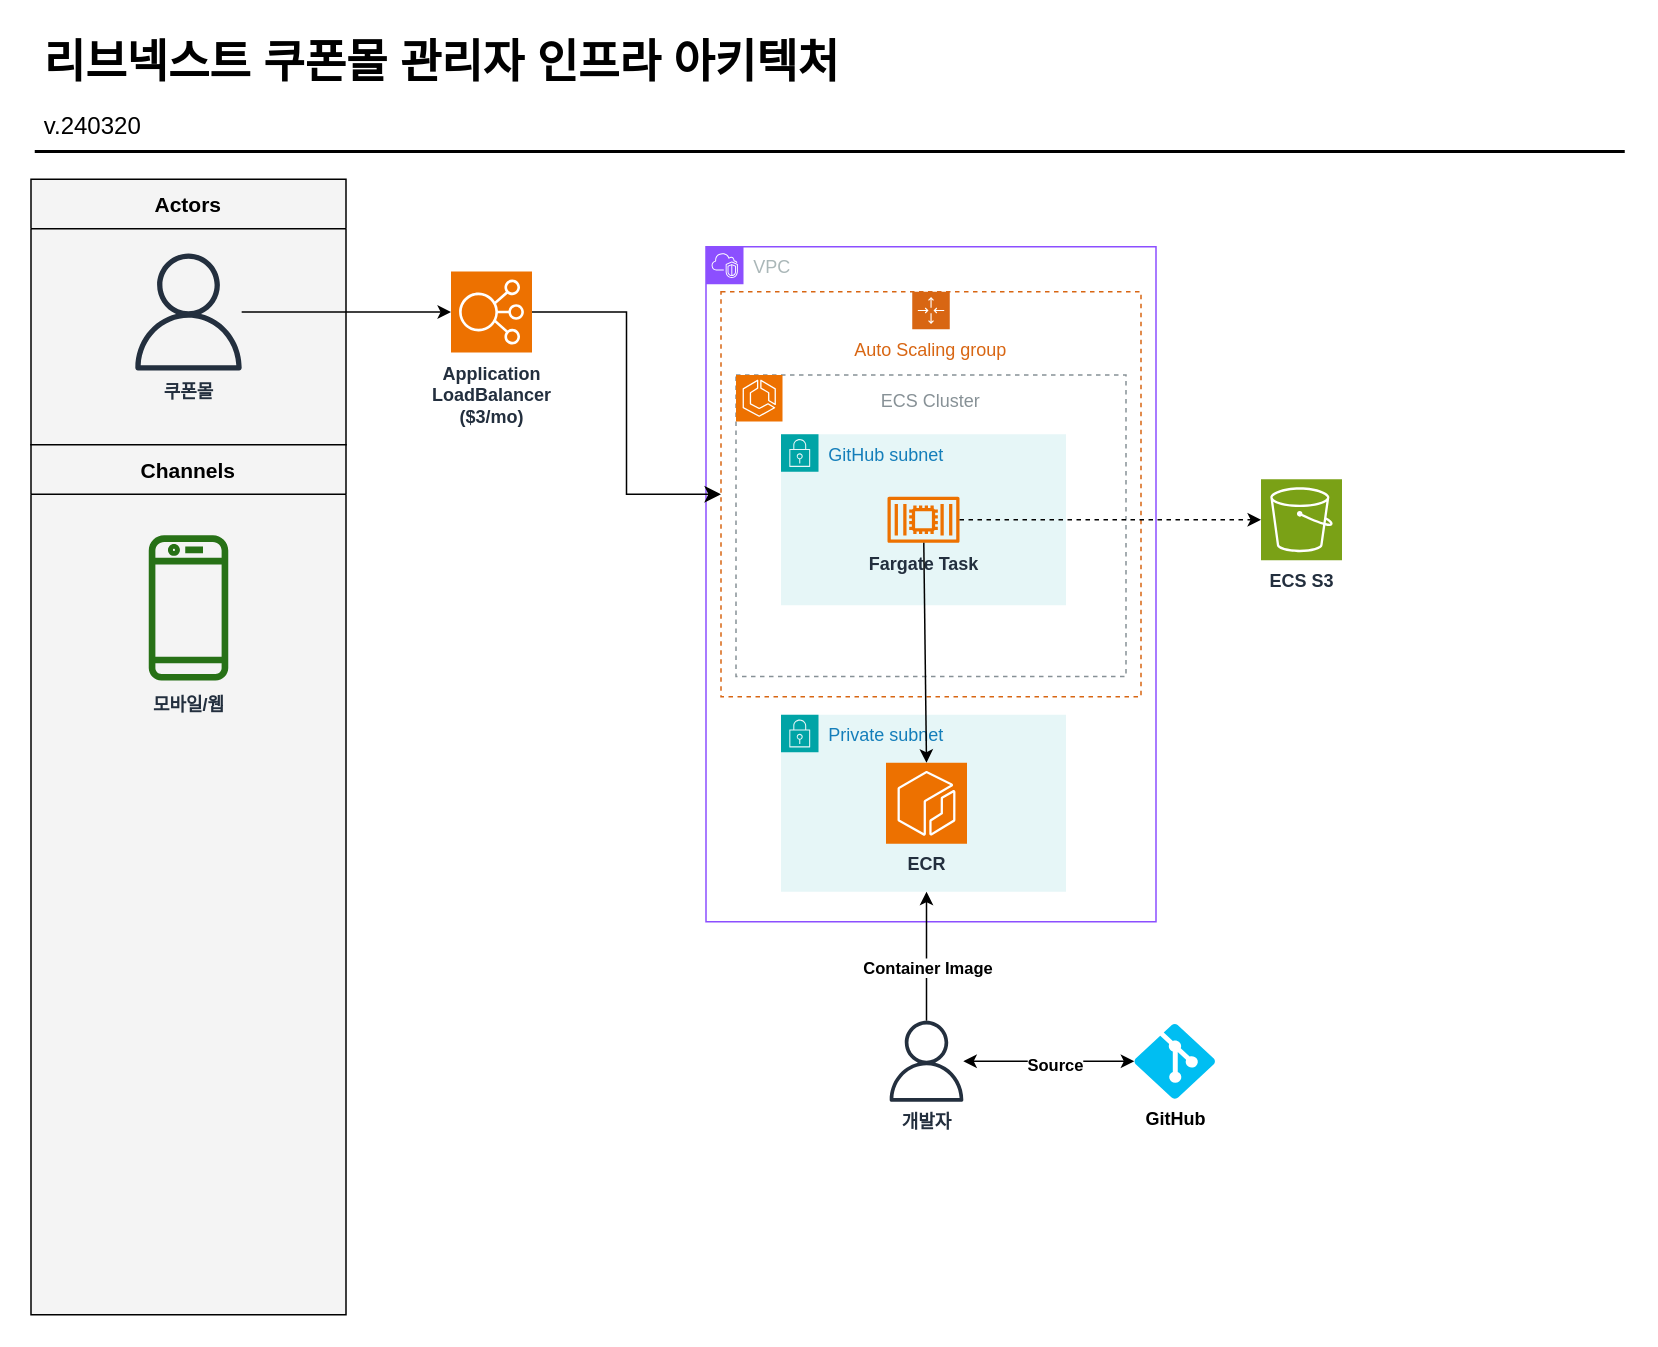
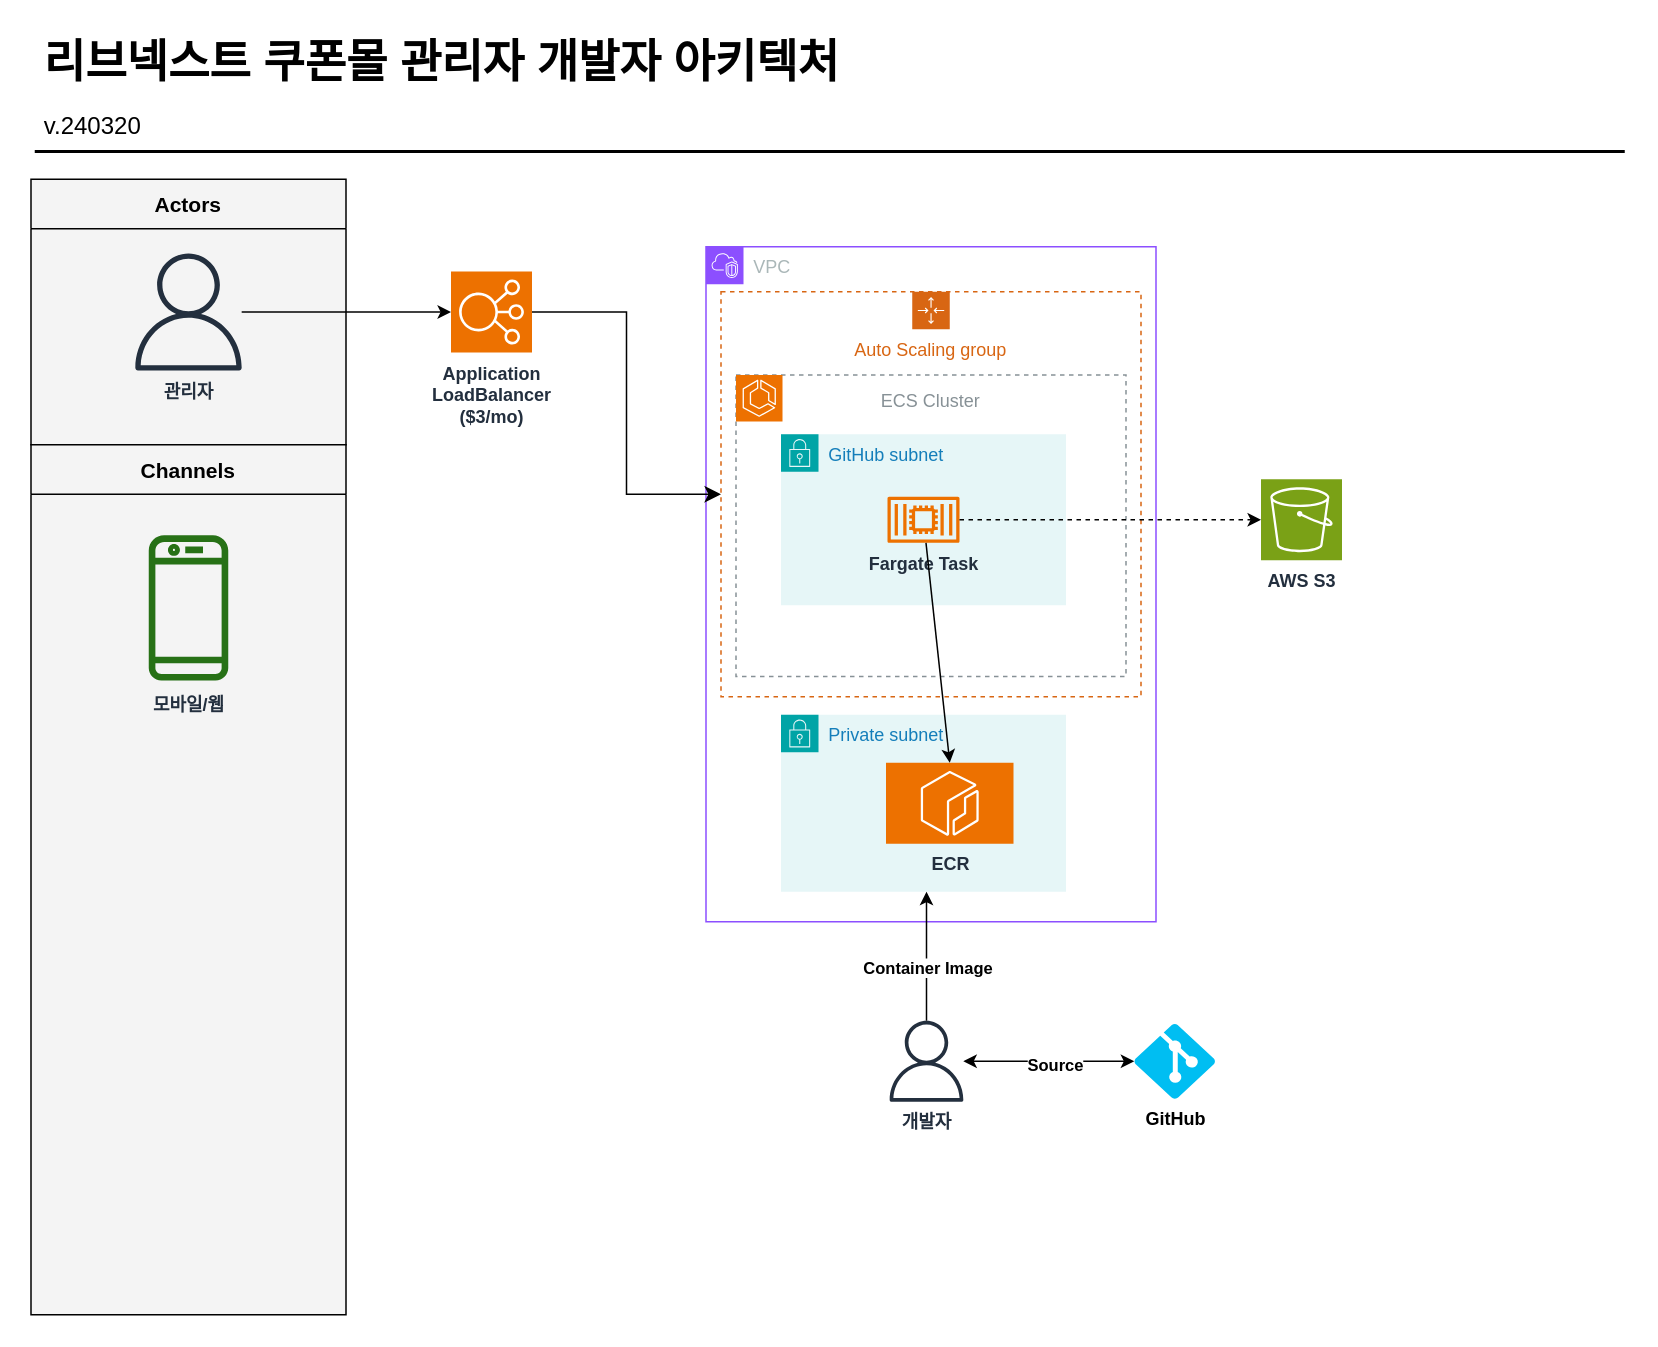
(476, 64) -> (476, 64)
(189, 393) -> (189, 393)
(1302, 582) -> (1302, 582)
(926, 803) -> (950, 803)
